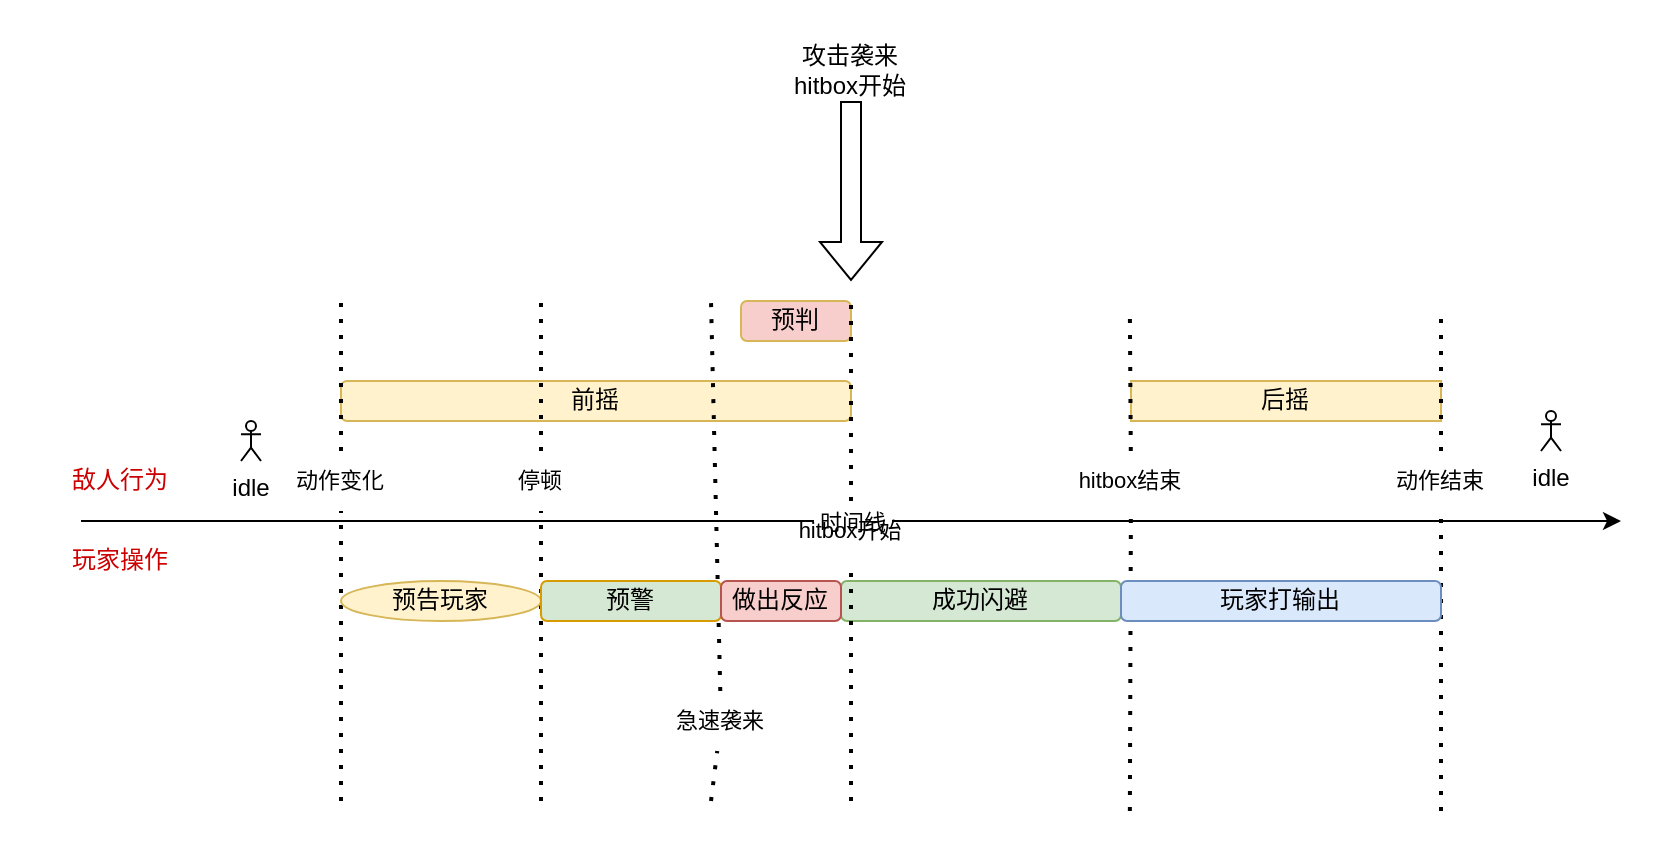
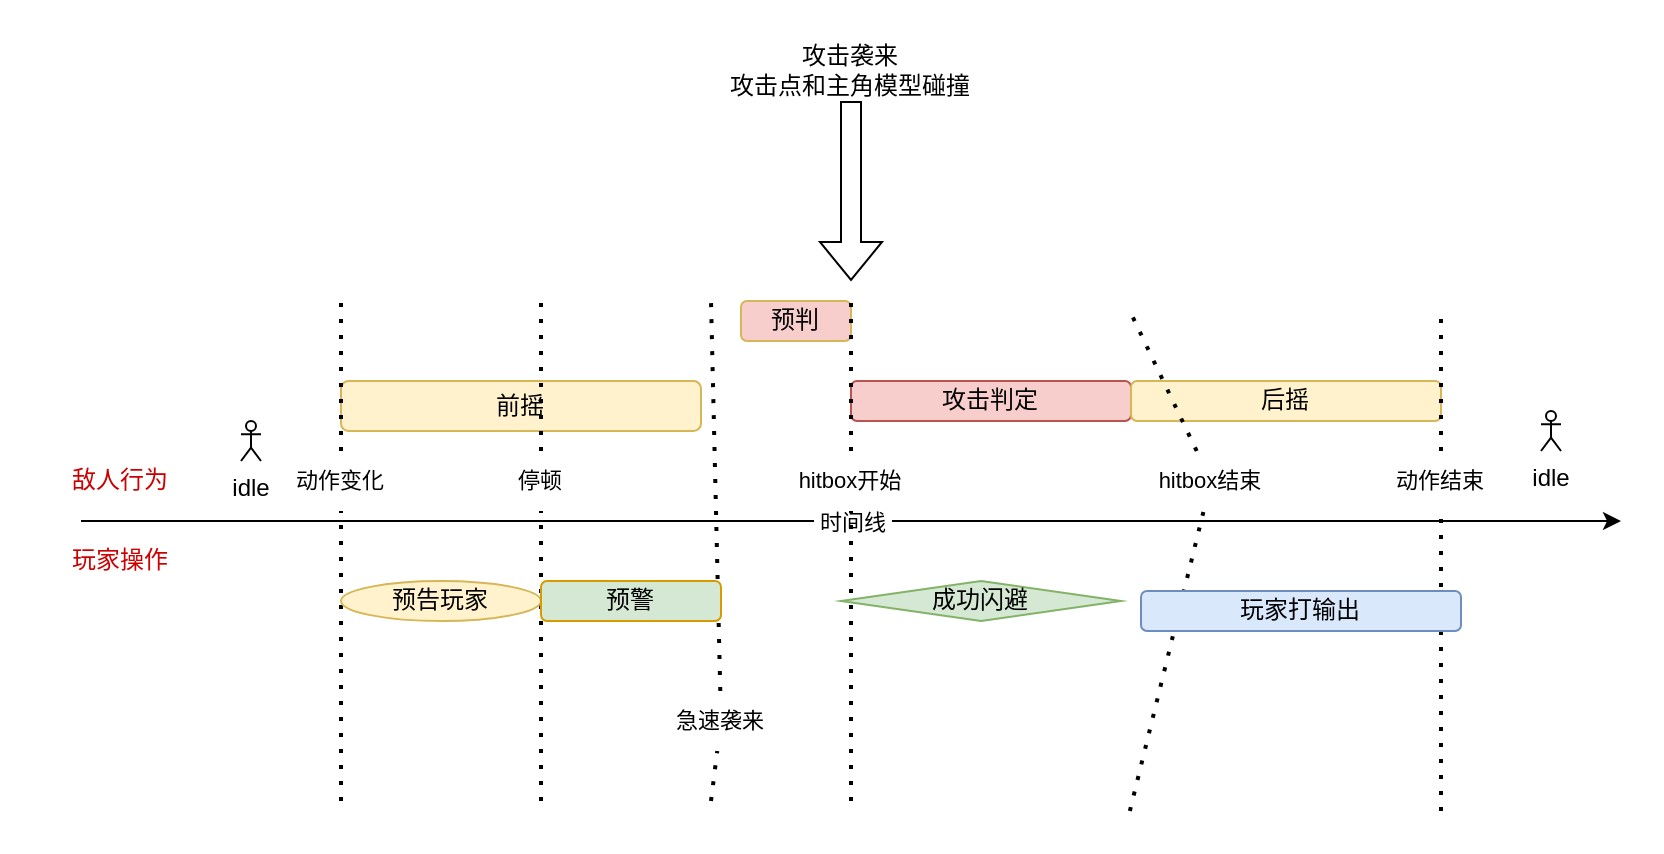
(851, 71) -> (851, 71)
(596, 401) -> (521, 406)
none -> (991, 401)
(1286, 401) -> (1286, 401)
(1131, 481) -> (1211, 481)
(851, 531) -> (851, 481)
(781, 601) -> none
(981, 601) -> (981, 601)
(1281, 601) -> (1301, 611)
